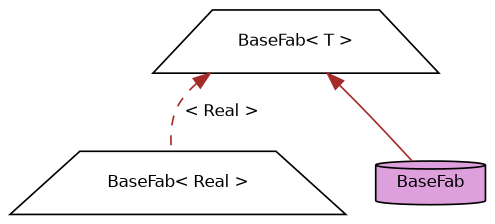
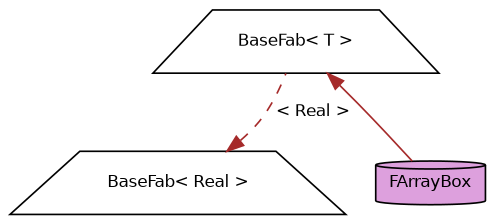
(175, 114) -> (268, 110)
(431, 183) -> (431, 183)
